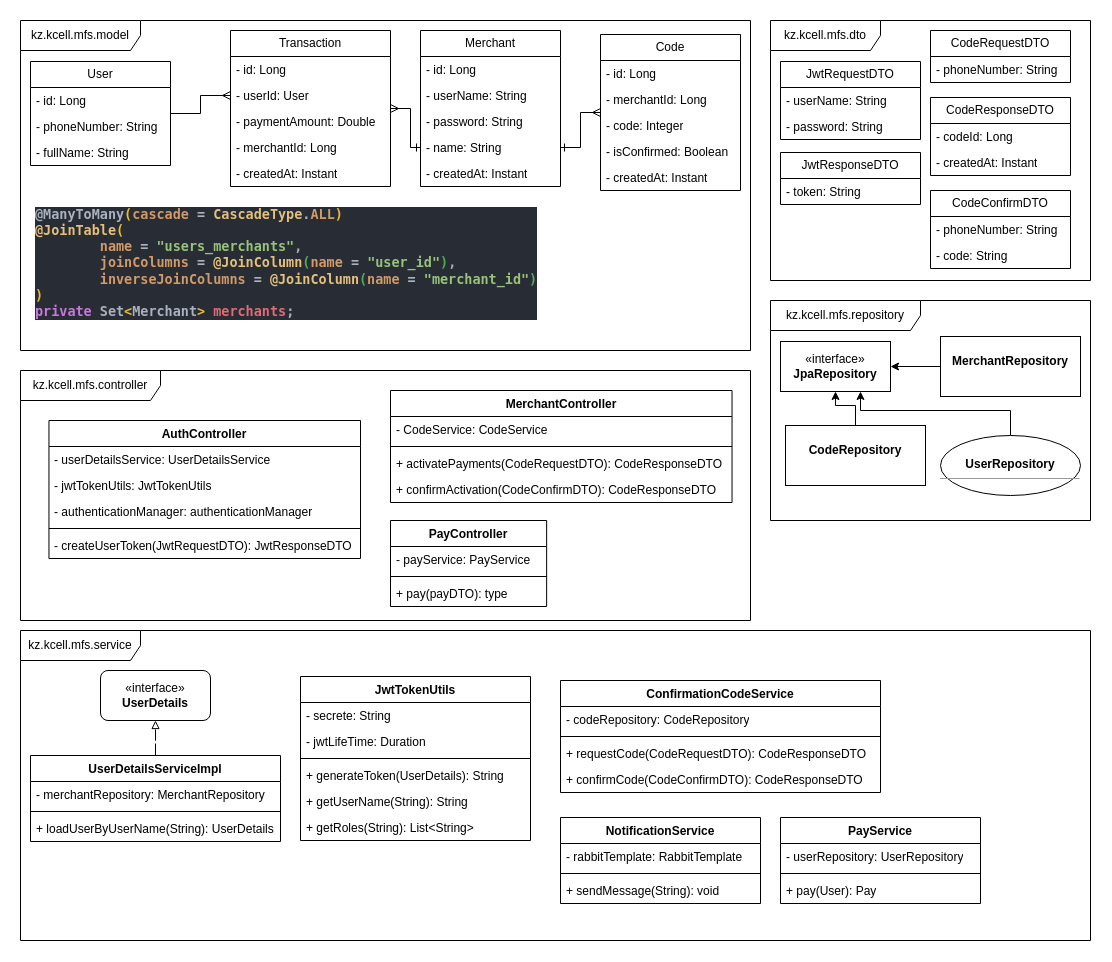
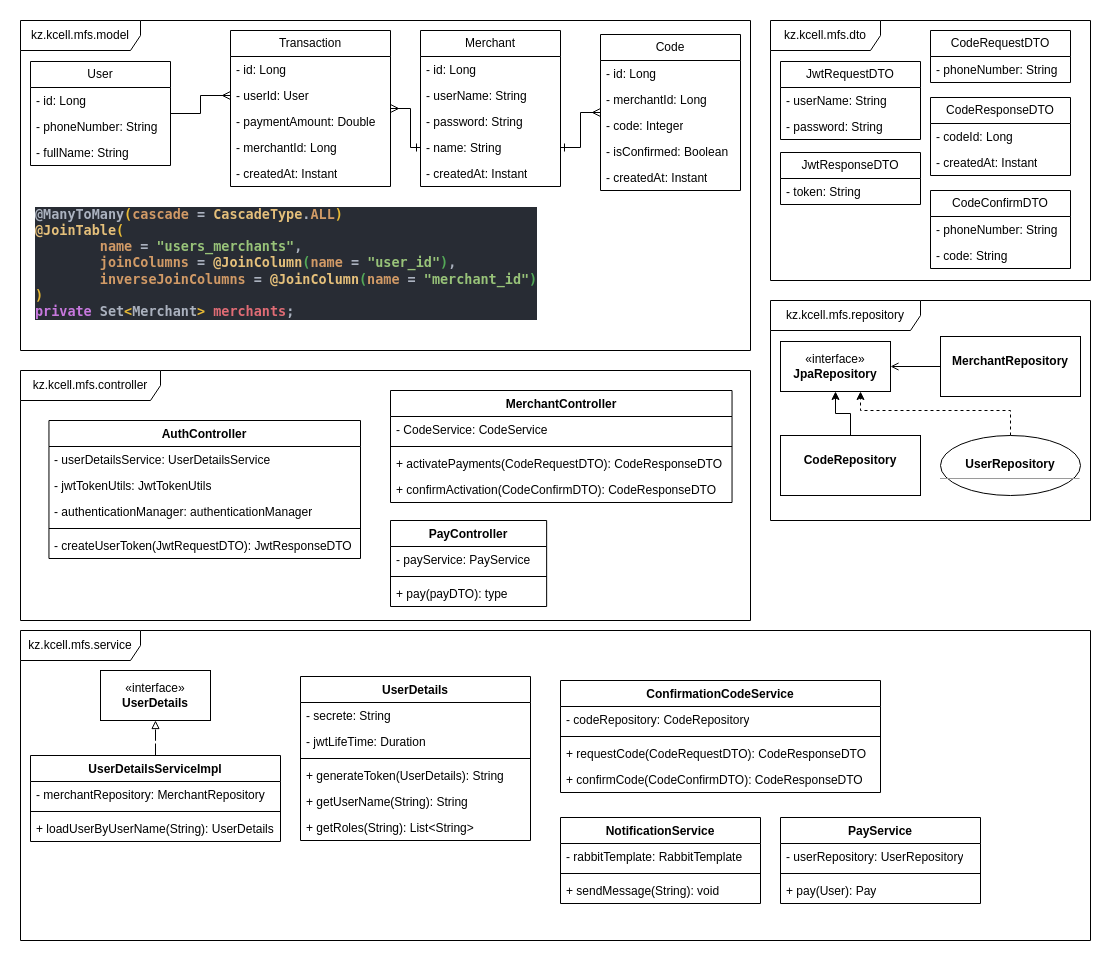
(898, 367) -> (896, 367)
(942, 411) -> (942, 411)
(856, 456) -> (851, 466)
(416, 691) -> (416, 691)
(156, 696) -> (156, 696)
